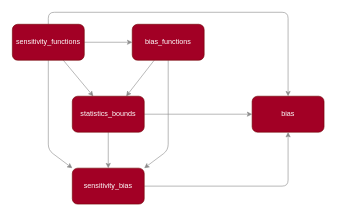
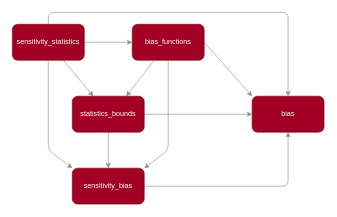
(48, 42) -> (48, 42)
none -> (229, 70)
